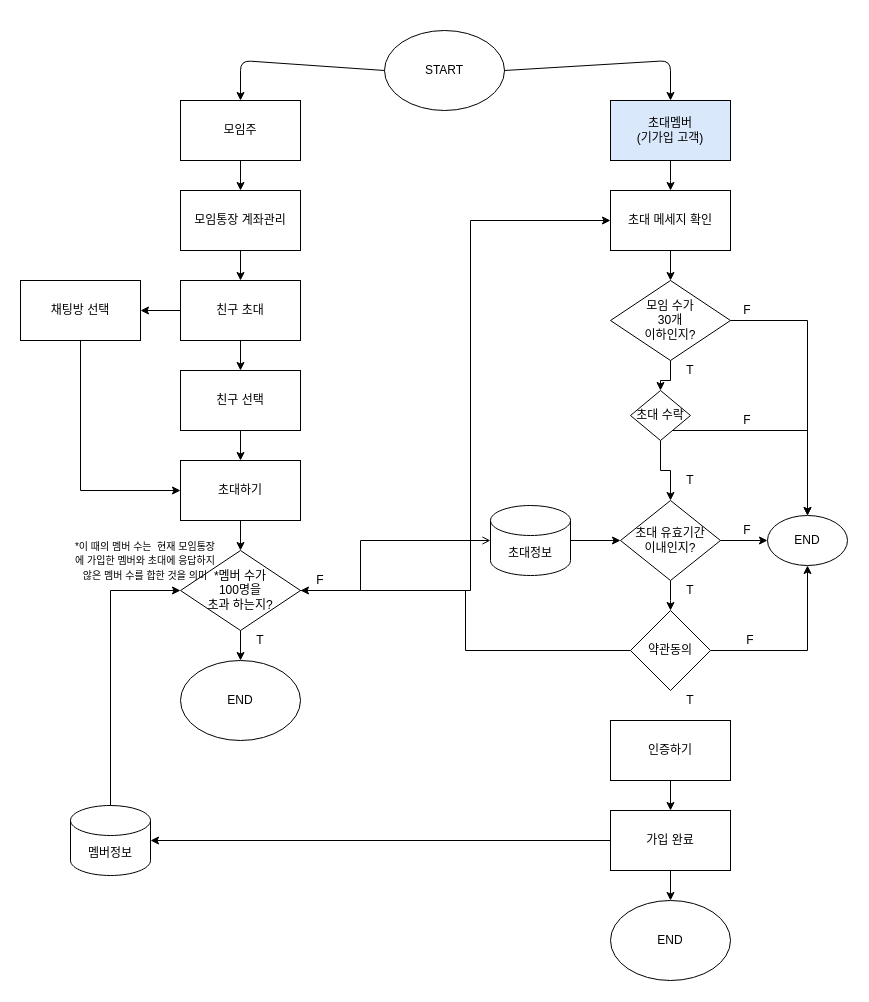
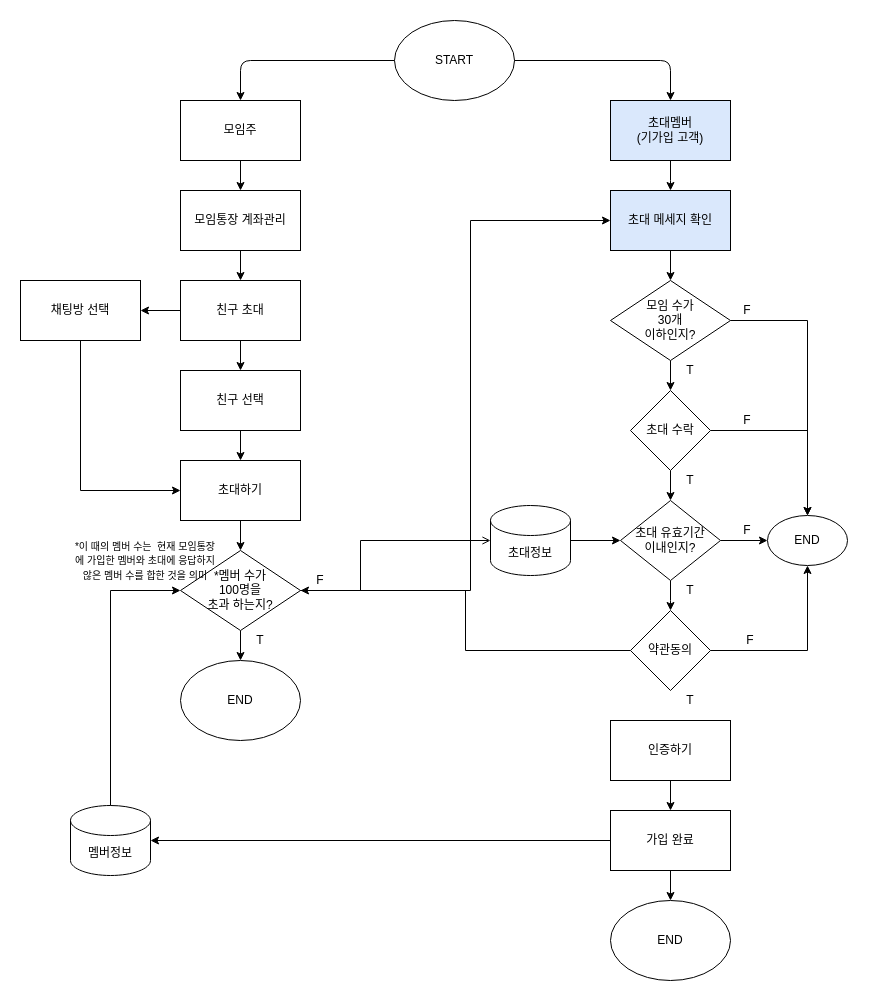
(445, 71) -> (455, 61)
(671, 221) -> (671, 221)
(661, 416) -> (671, 431)
